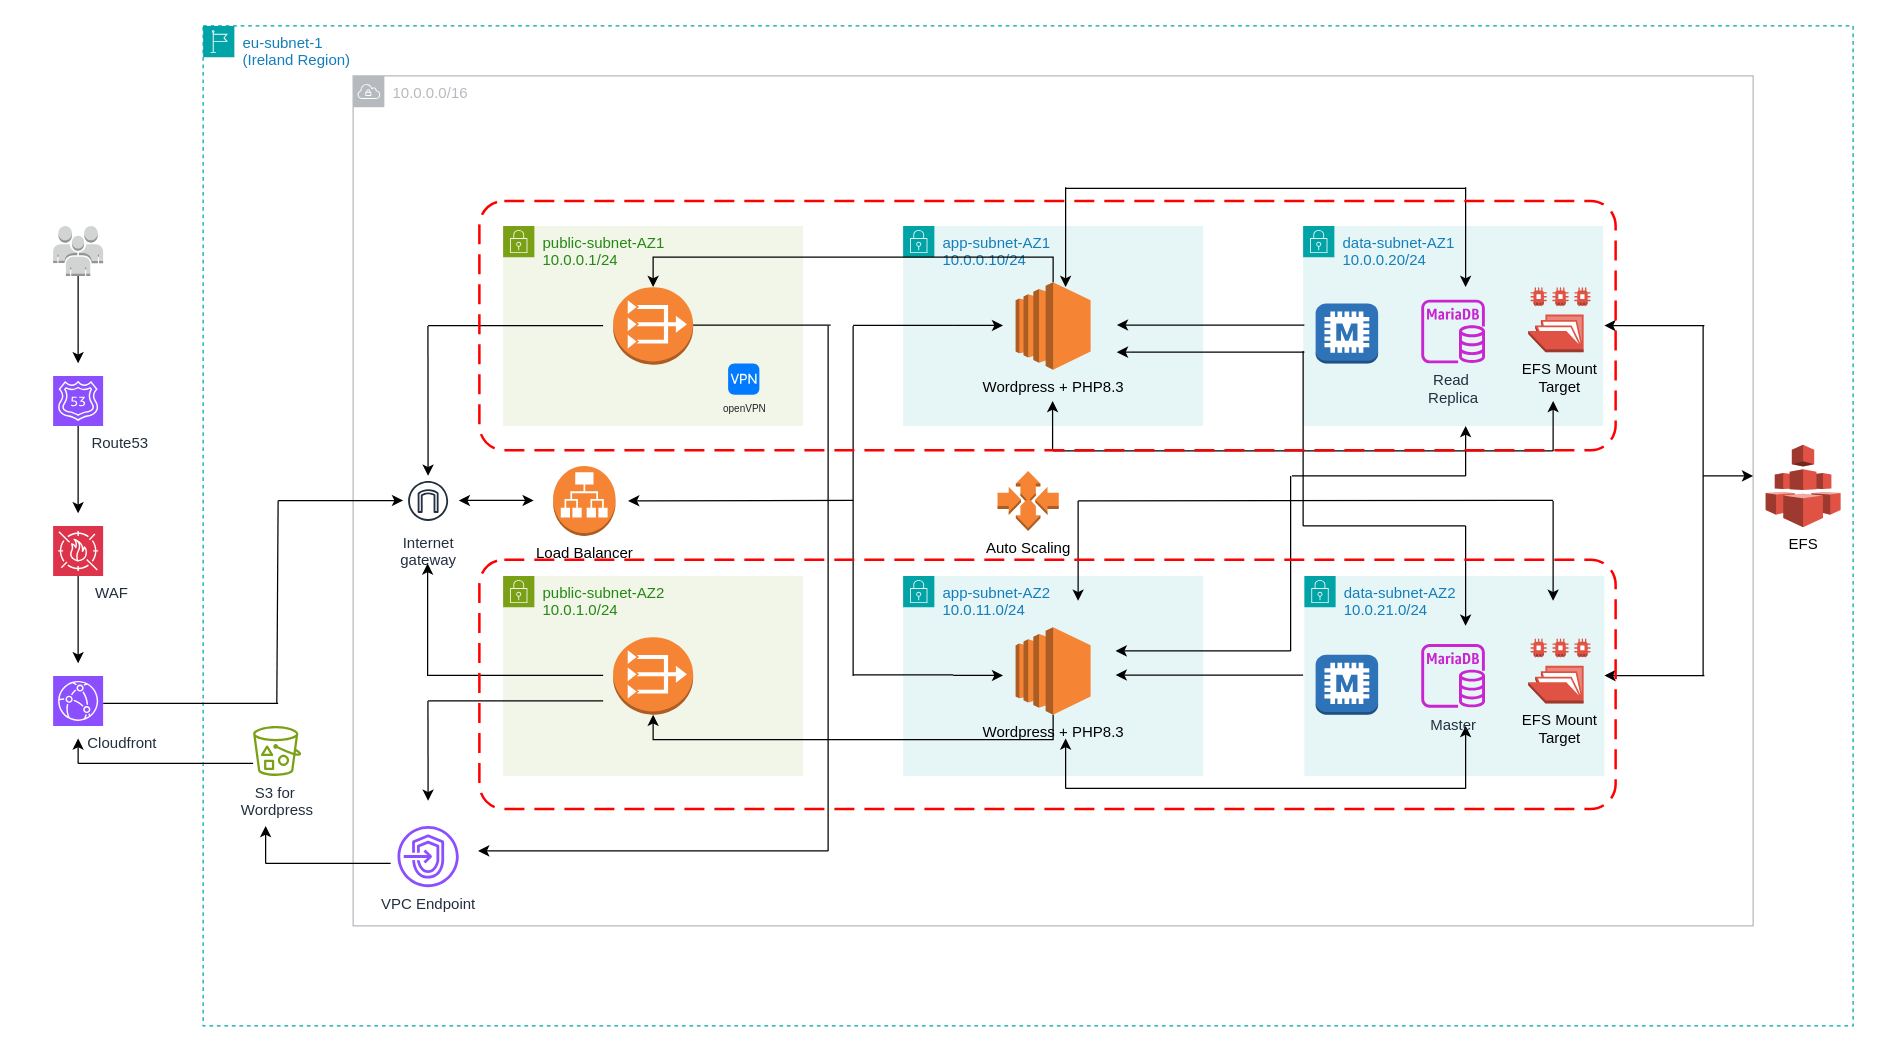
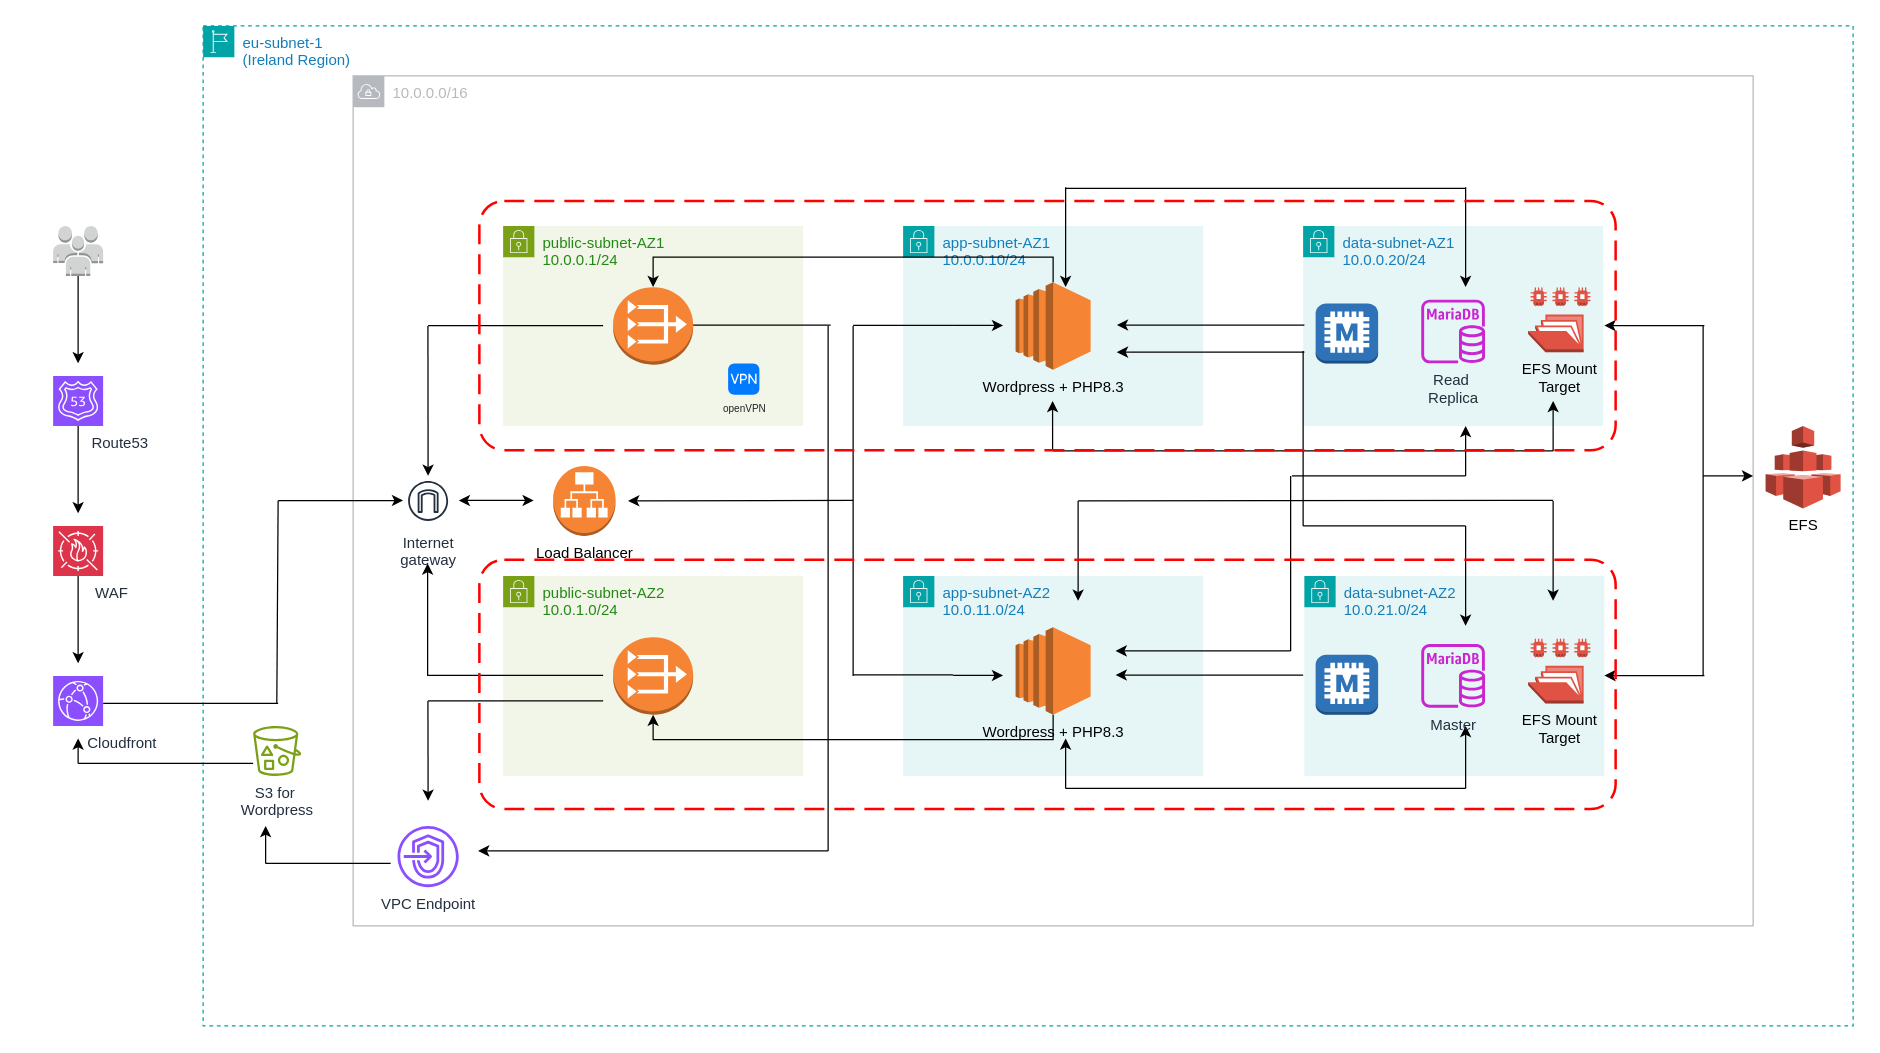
(1803, 486) -> (1803, 467)
(1028, 501) -> none
